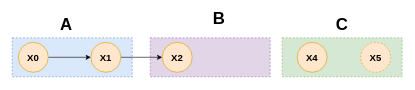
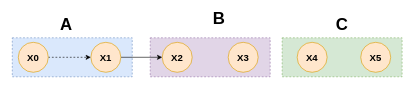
(68, 57) -> (68, 57)
none -> (243, 57)
(376, 57) -> (376, 57)
